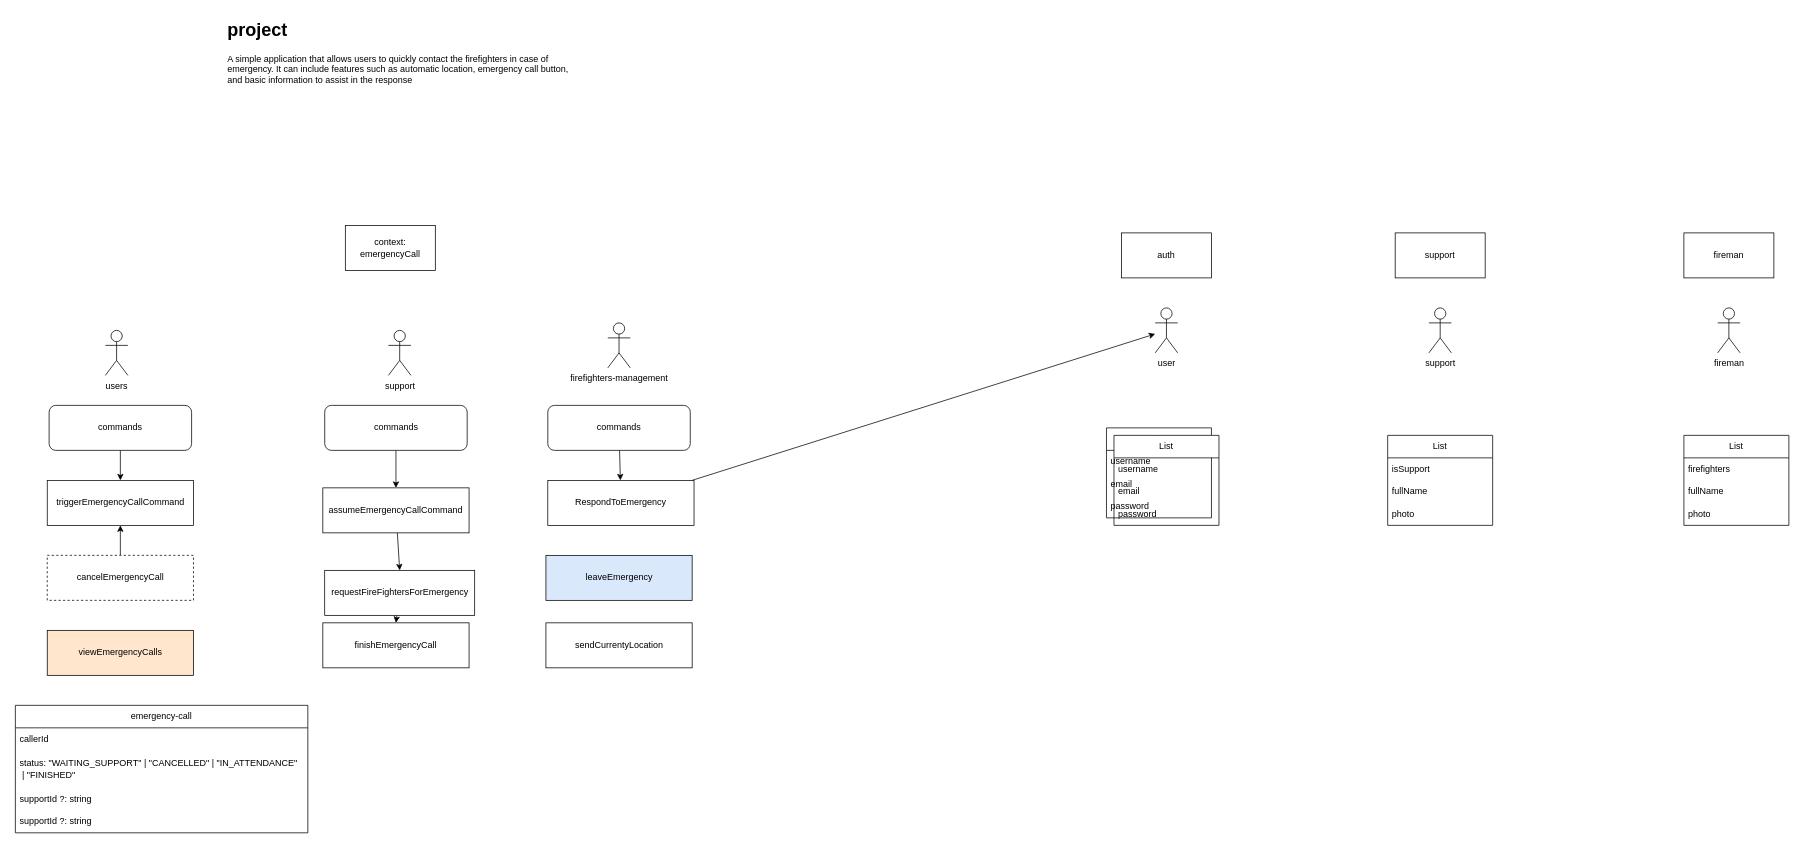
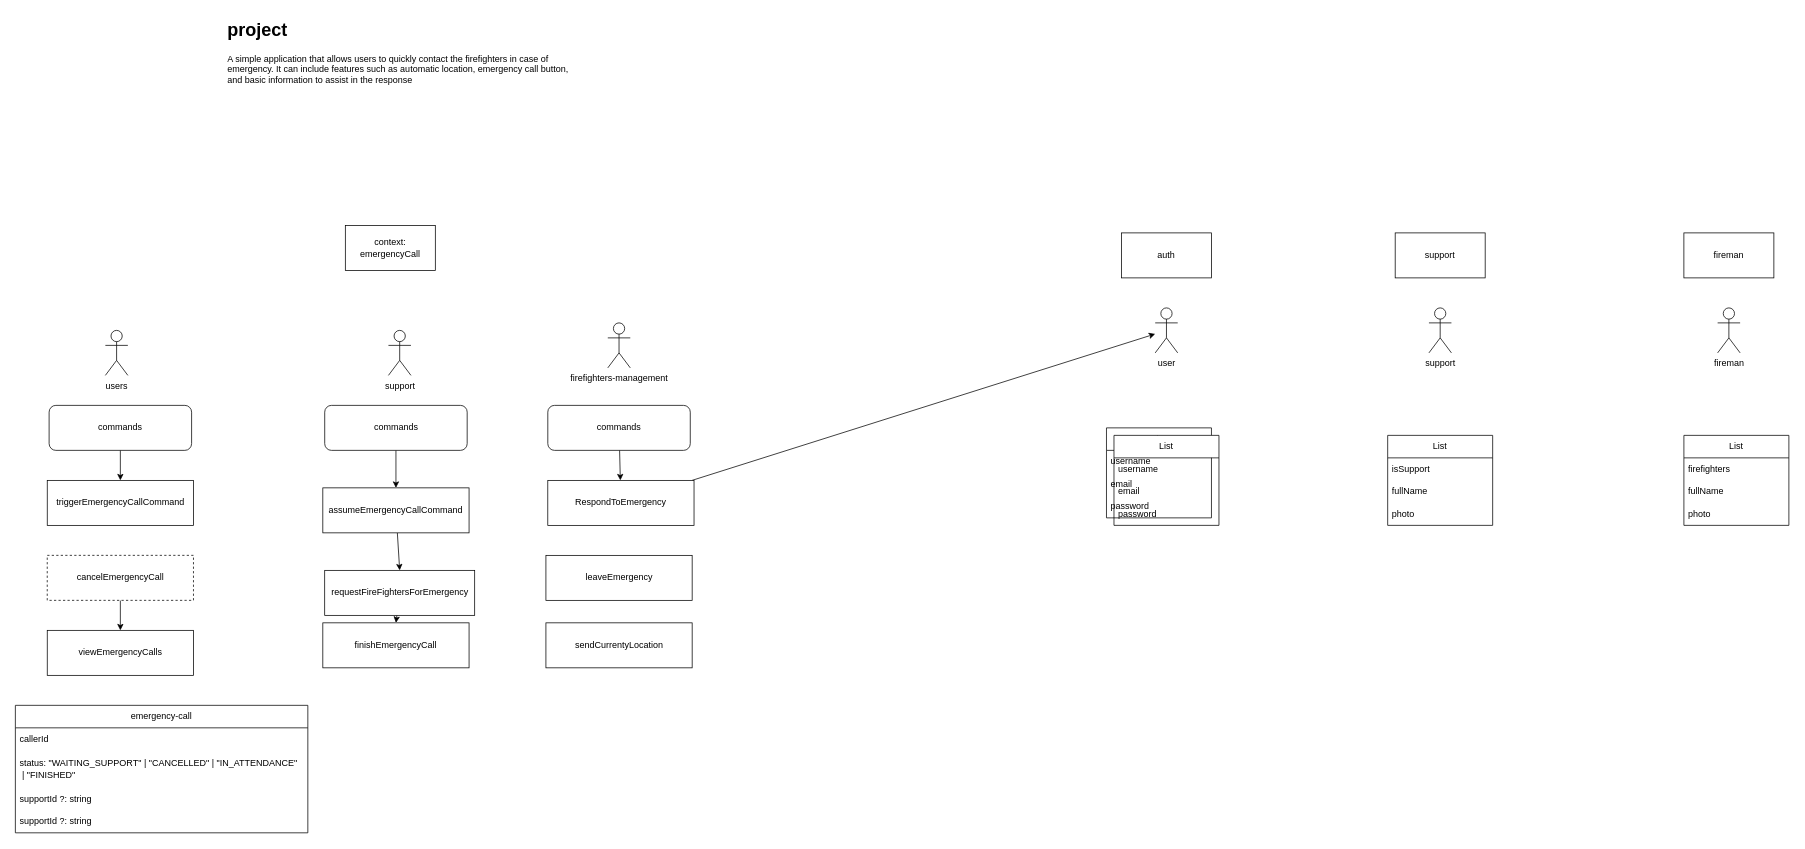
(120, 543) -> (120, 612)
(619, 578) -> (619, 578)
(120, 653) -> (120, 653)
